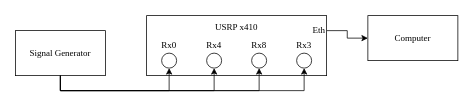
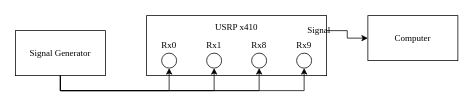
(319, 30) -> (319, 30)
(214, 45) -> (214, 45)
(304, 45) -> (304, 45)
